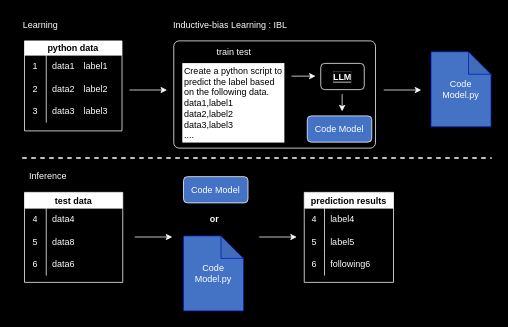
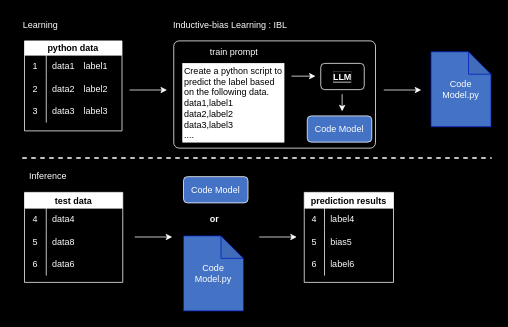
(234, 52) -> (234, 52)
(343, 242) -> (342, 242)
(352, 264) -> (343, 264)
